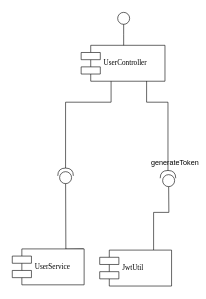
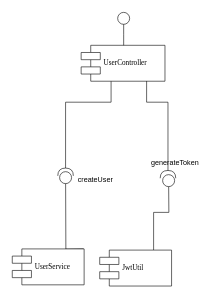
none -> (96, 180)
